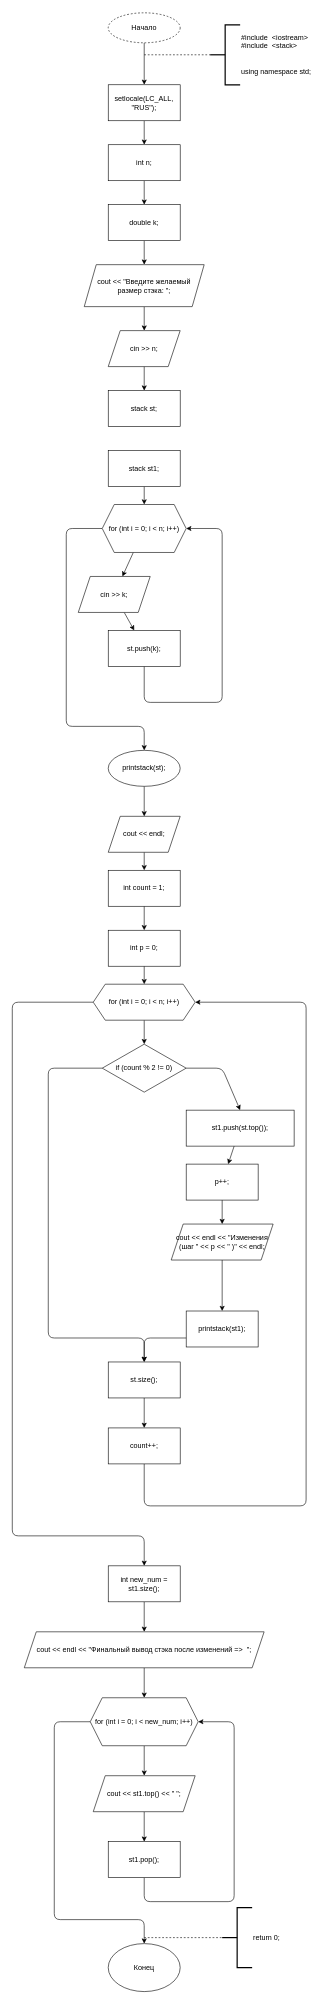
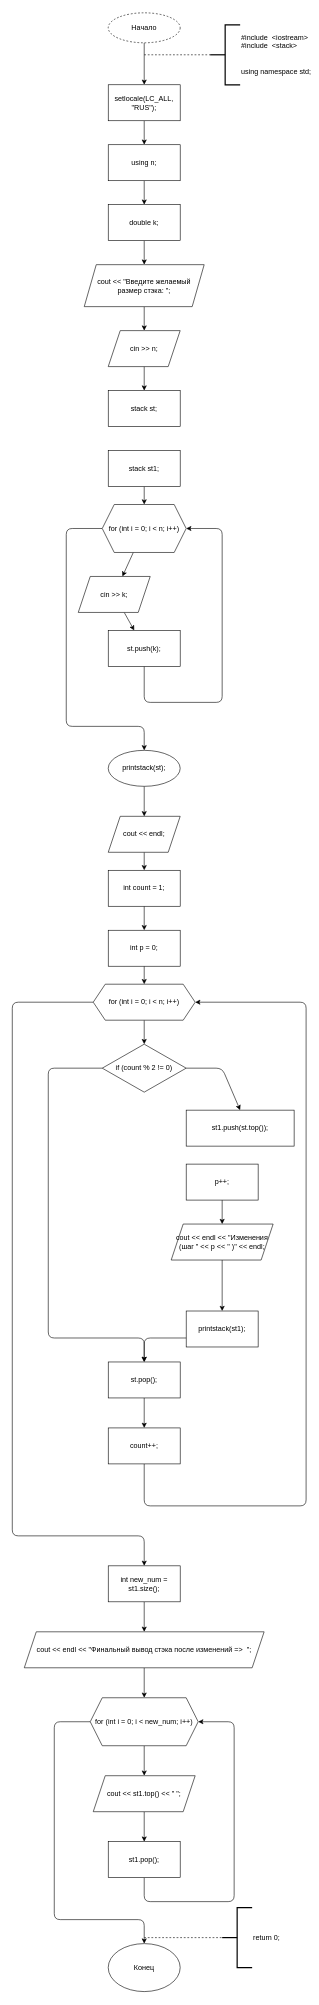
(144, 162) -> (144, 162)
(232, 1153) -> none
(144, 1380) -> (144, 1380)
